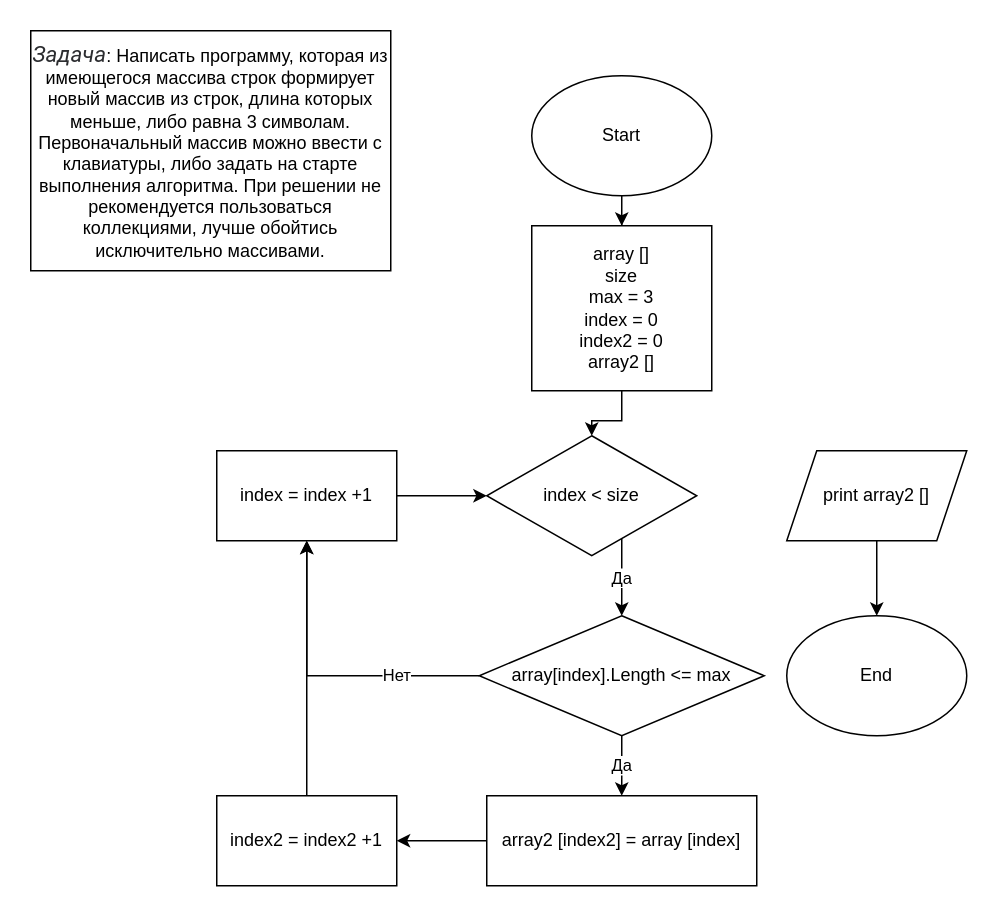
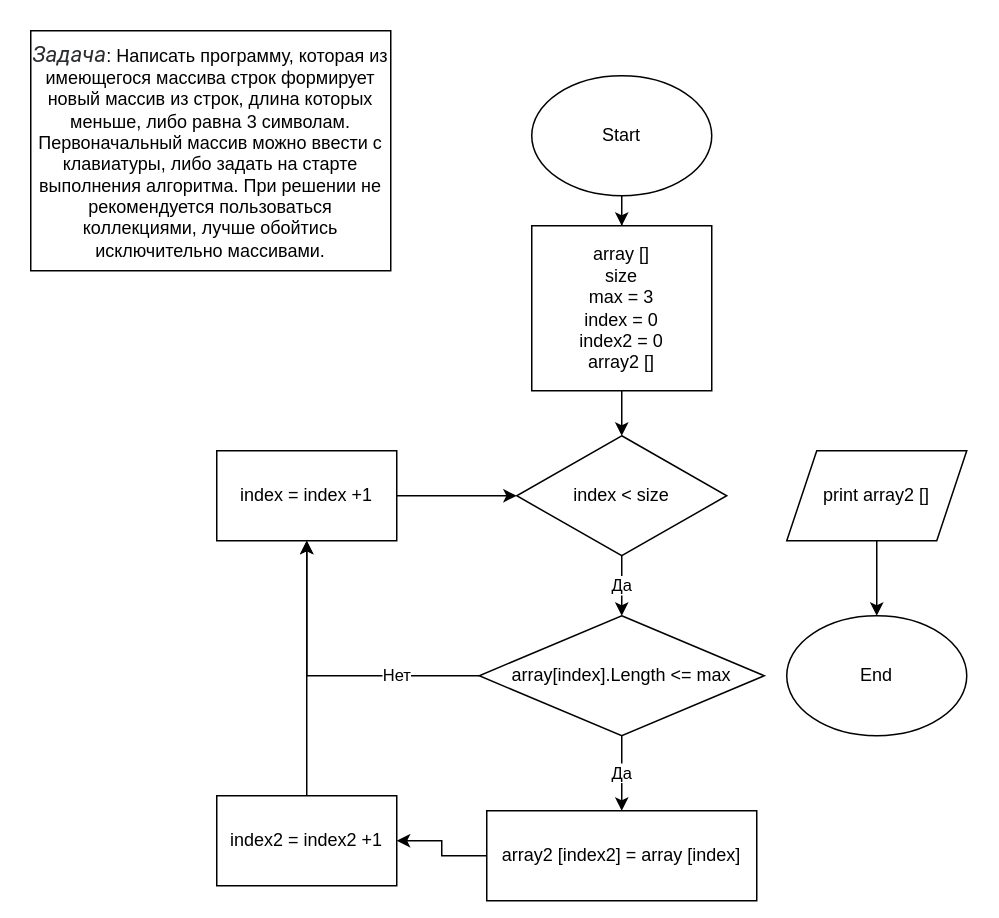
(592, 496) -> (622, 496)
(622, 841) -> (622, 856)
